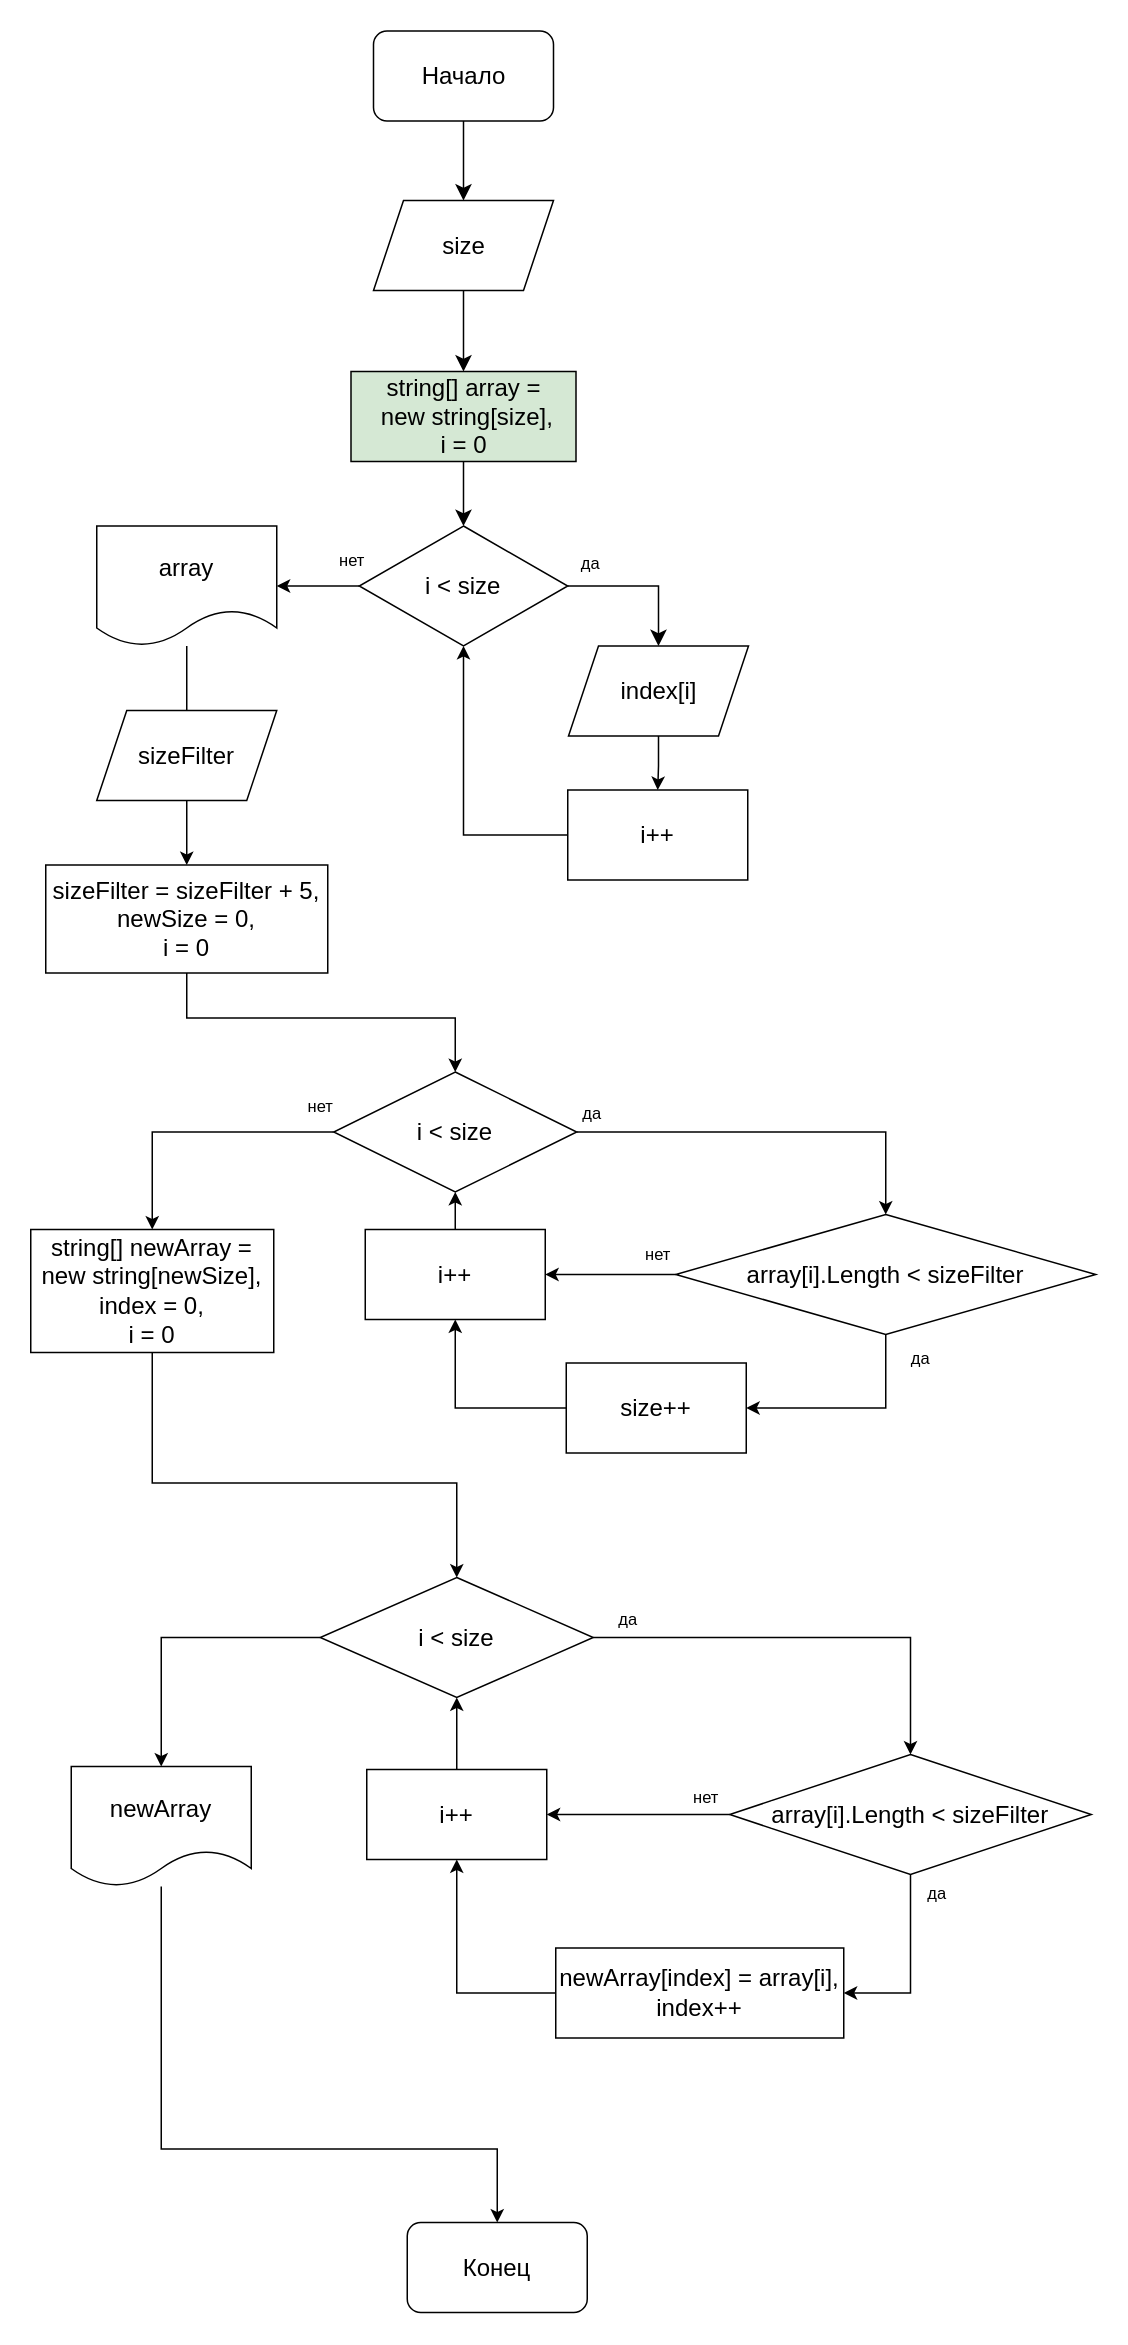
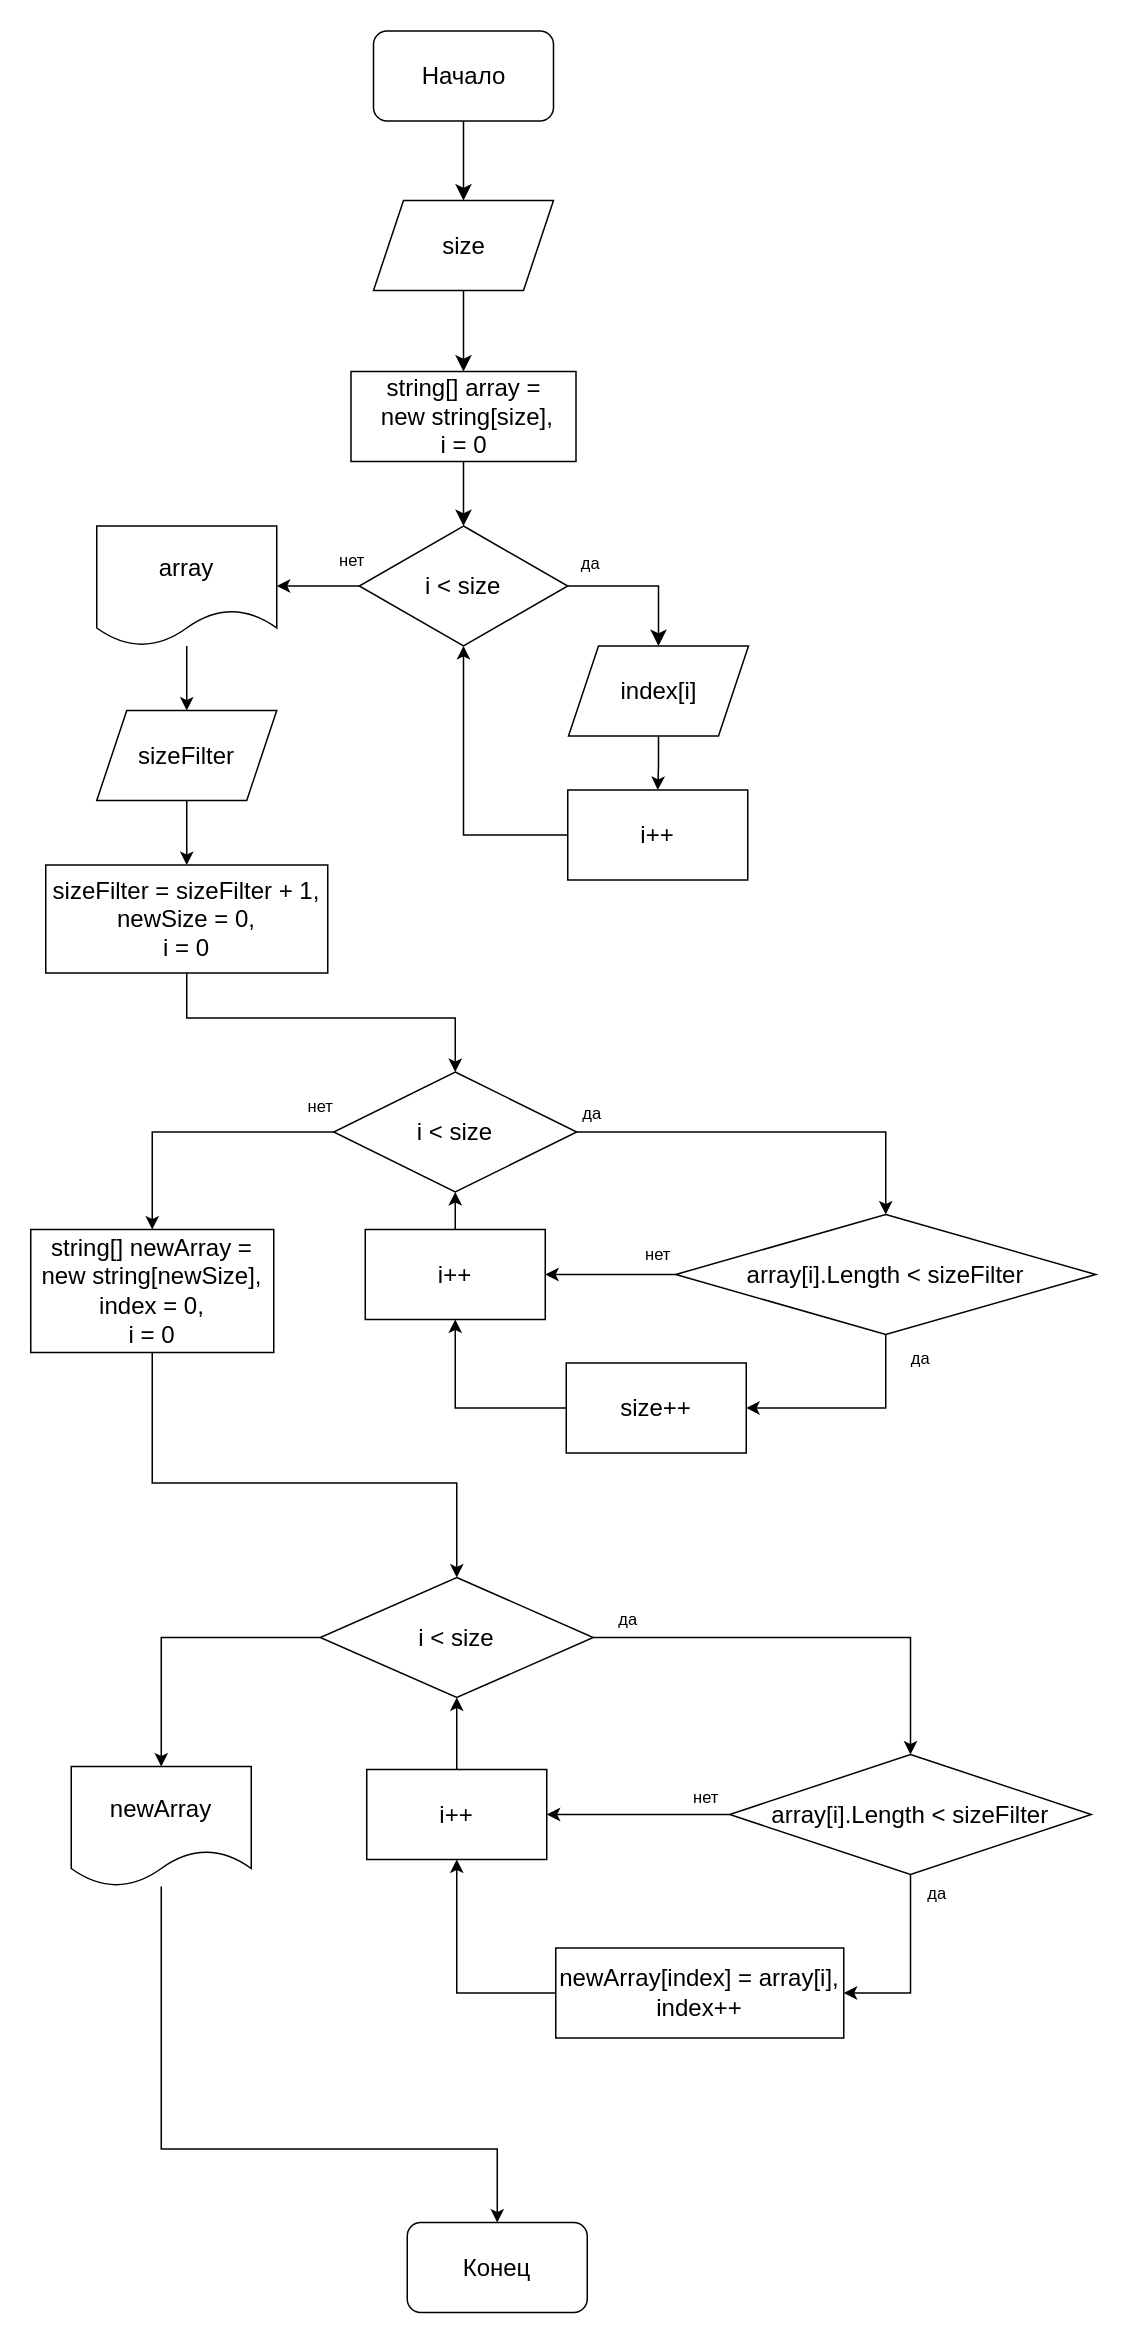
(464, 416) -> (464, 416)
(187, 703) -> (187, 699)
(187, 919) -> (187, 919)
